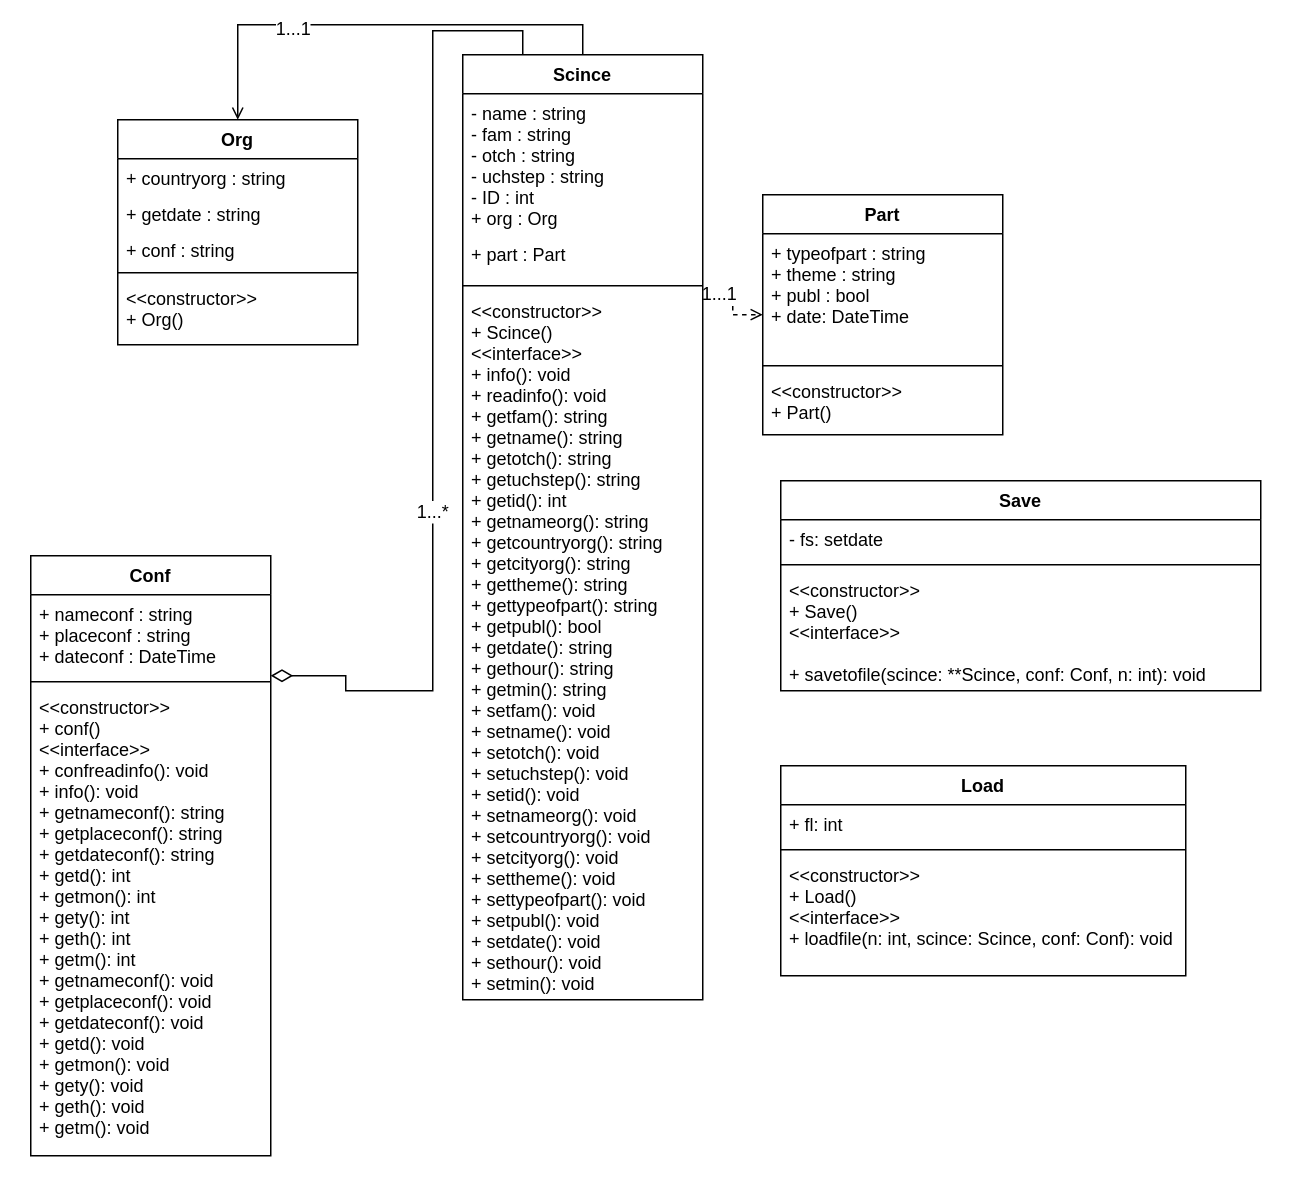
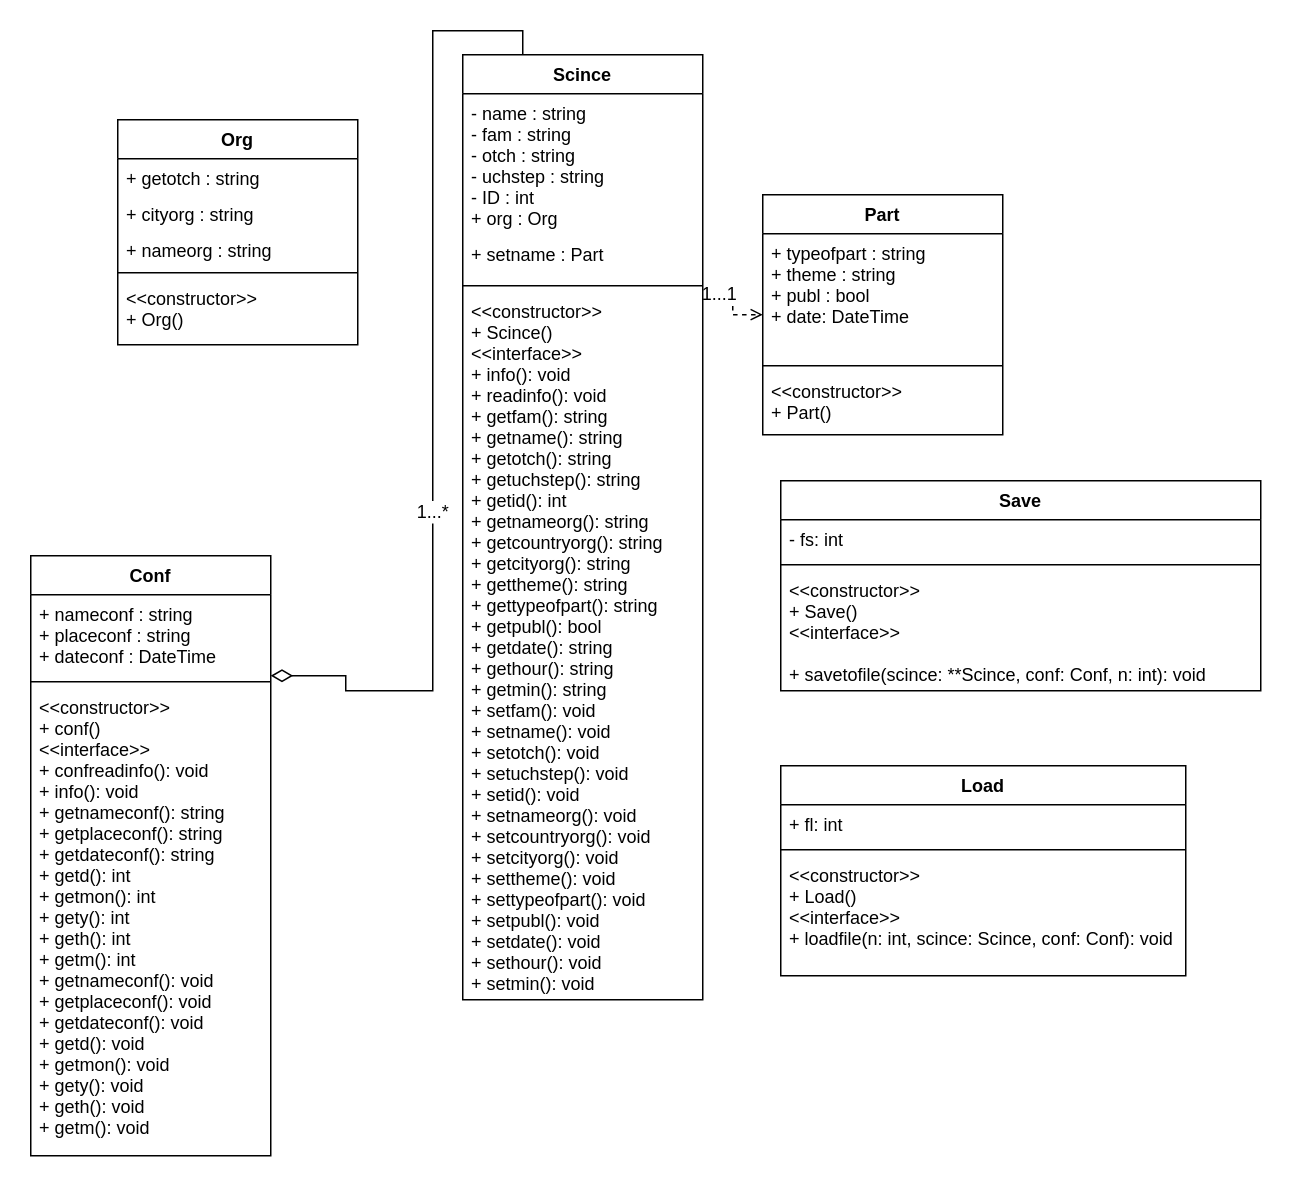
(457, 25) -> none
(220, 179) -> (205, 179)
(205, 215) -> (203, 215)
(190, 251) -> (205, 251)
(527, 255) -> (542, 255)
(848, 540) -> (825, 540)
